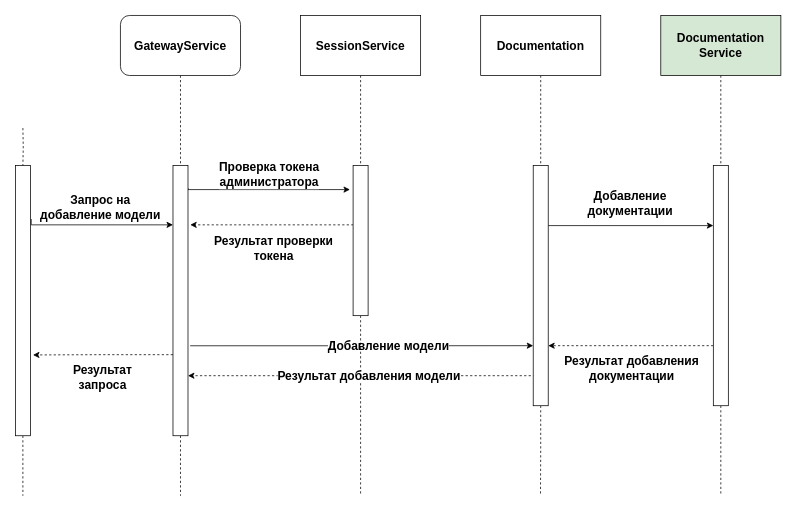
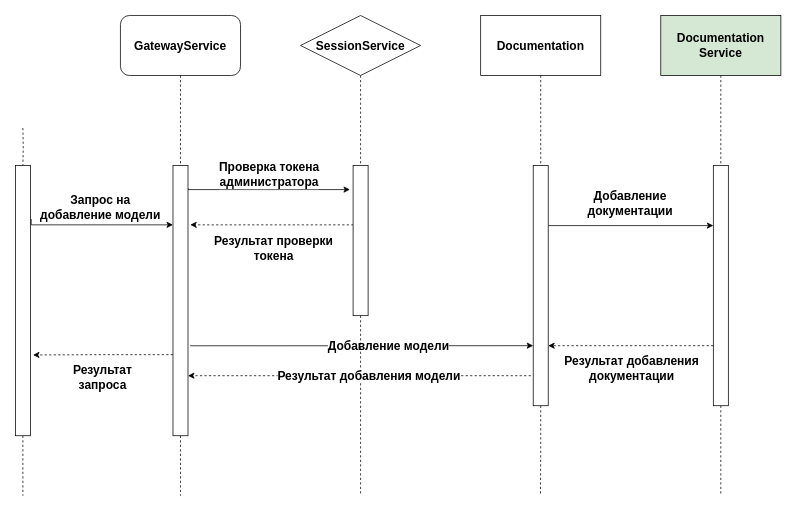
(360, 45) -> (360, 45)
